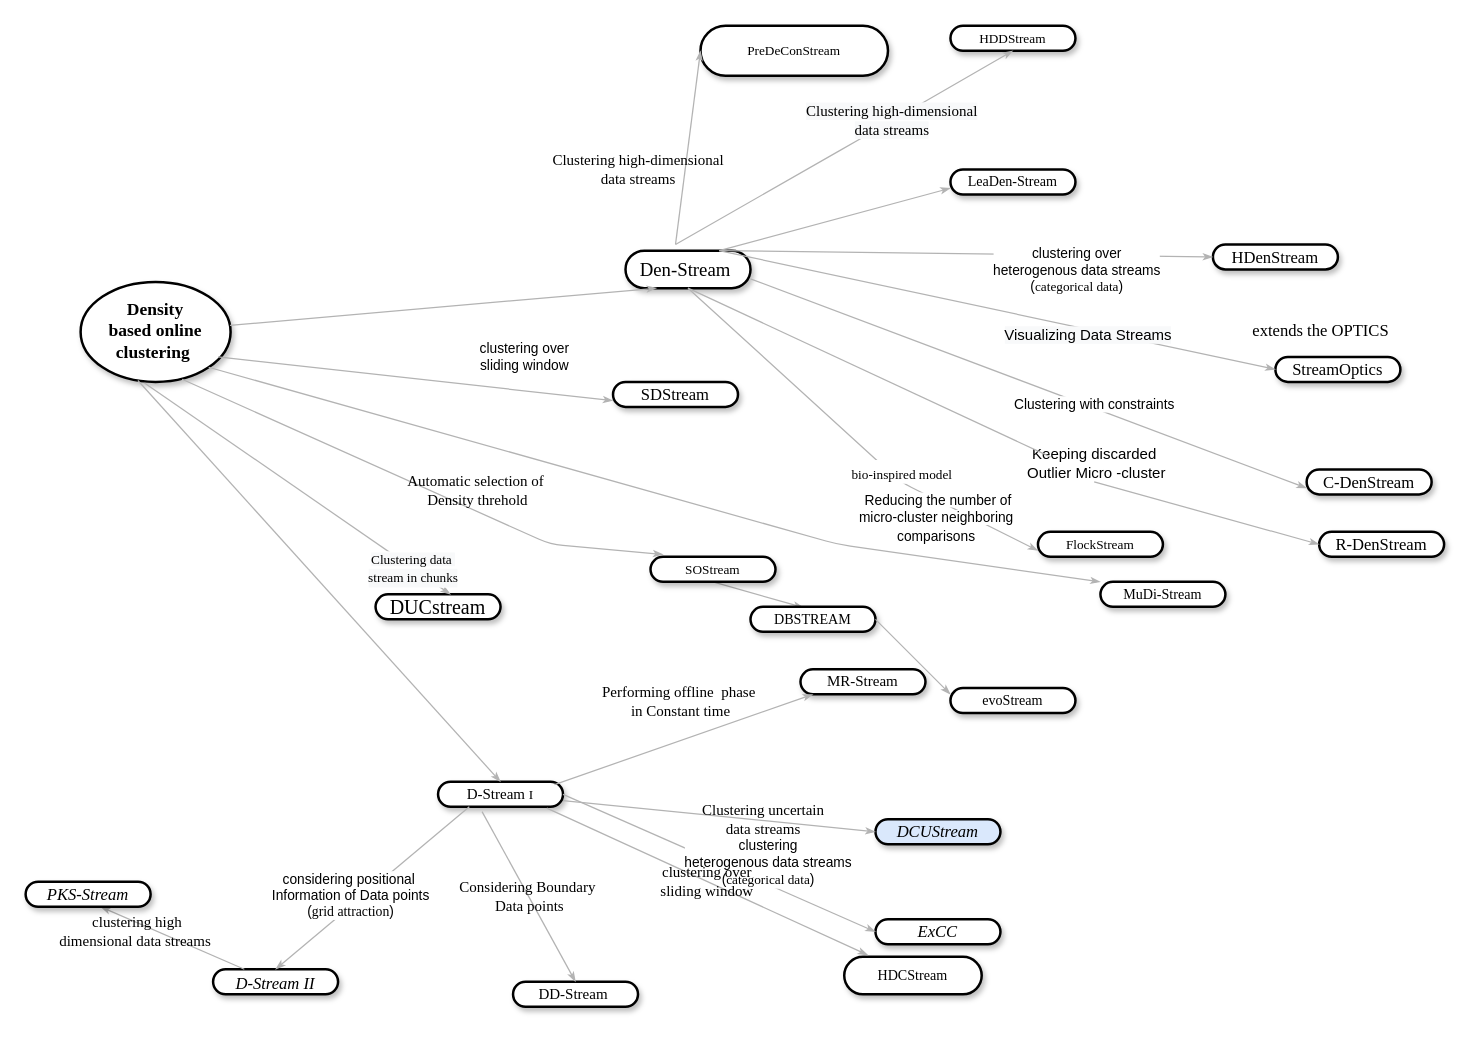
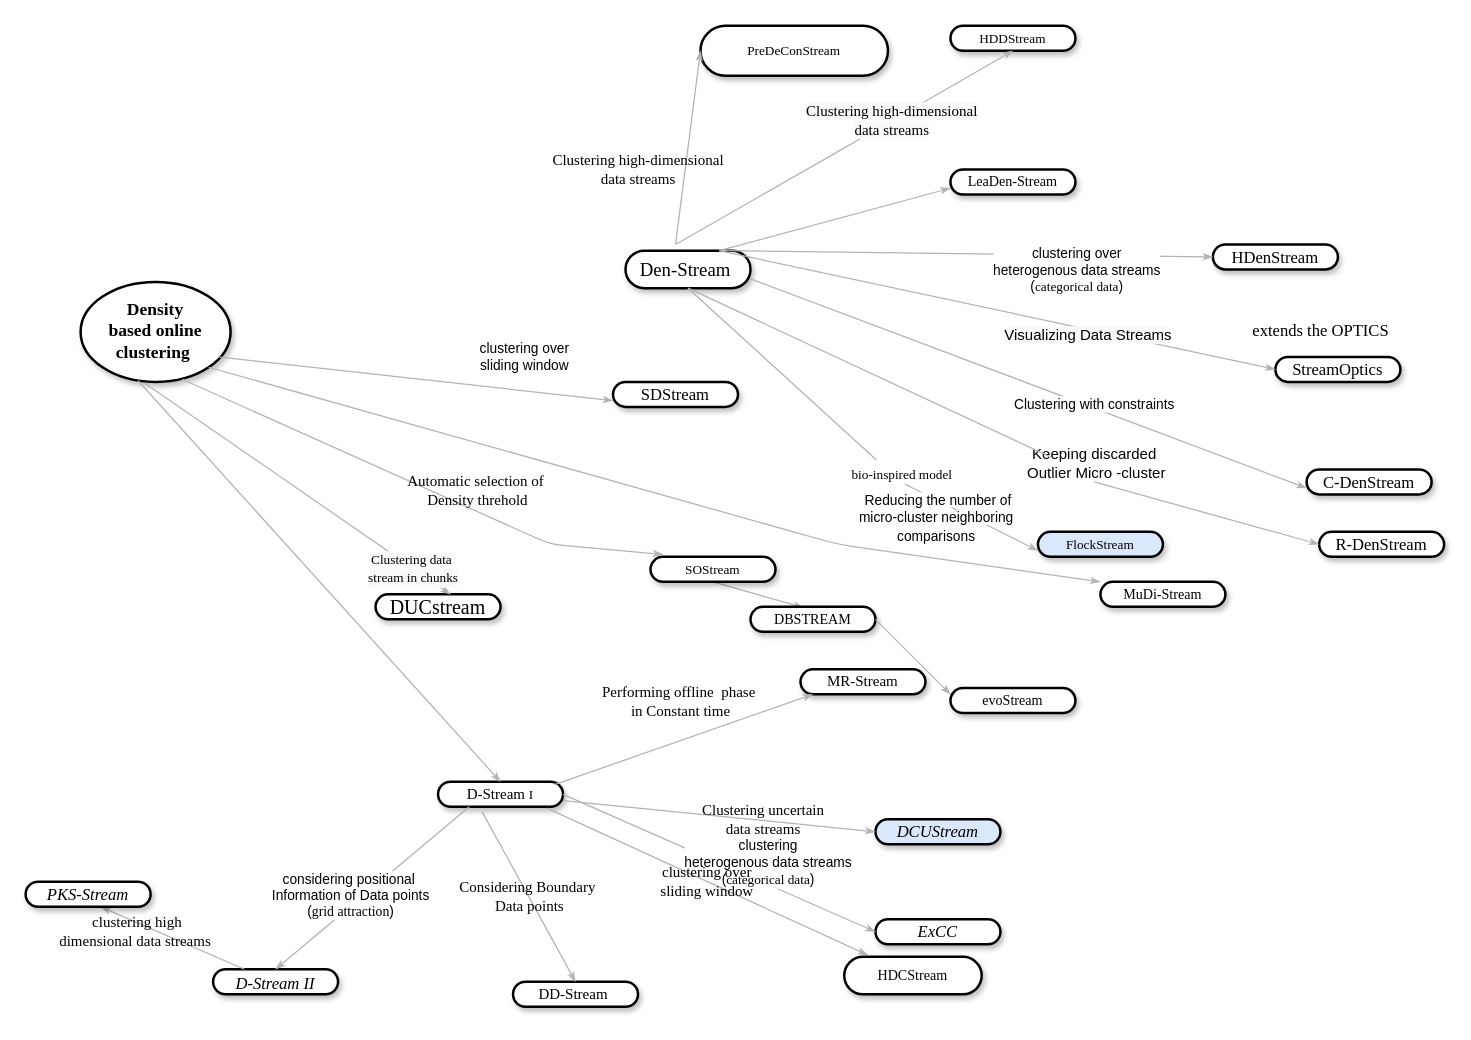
(647, 289) -> none
(1101, 544) -> (1101, 544)
